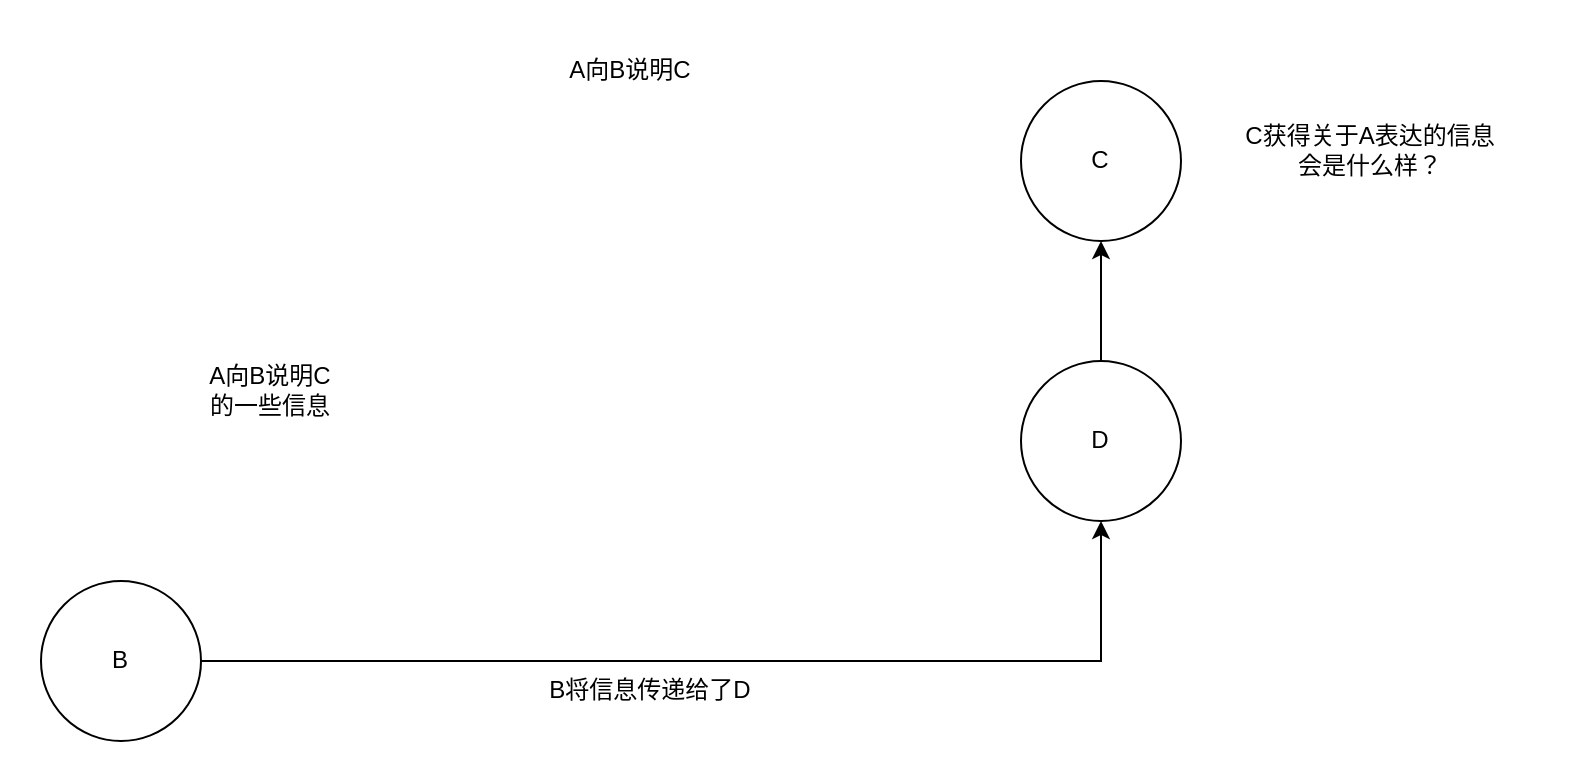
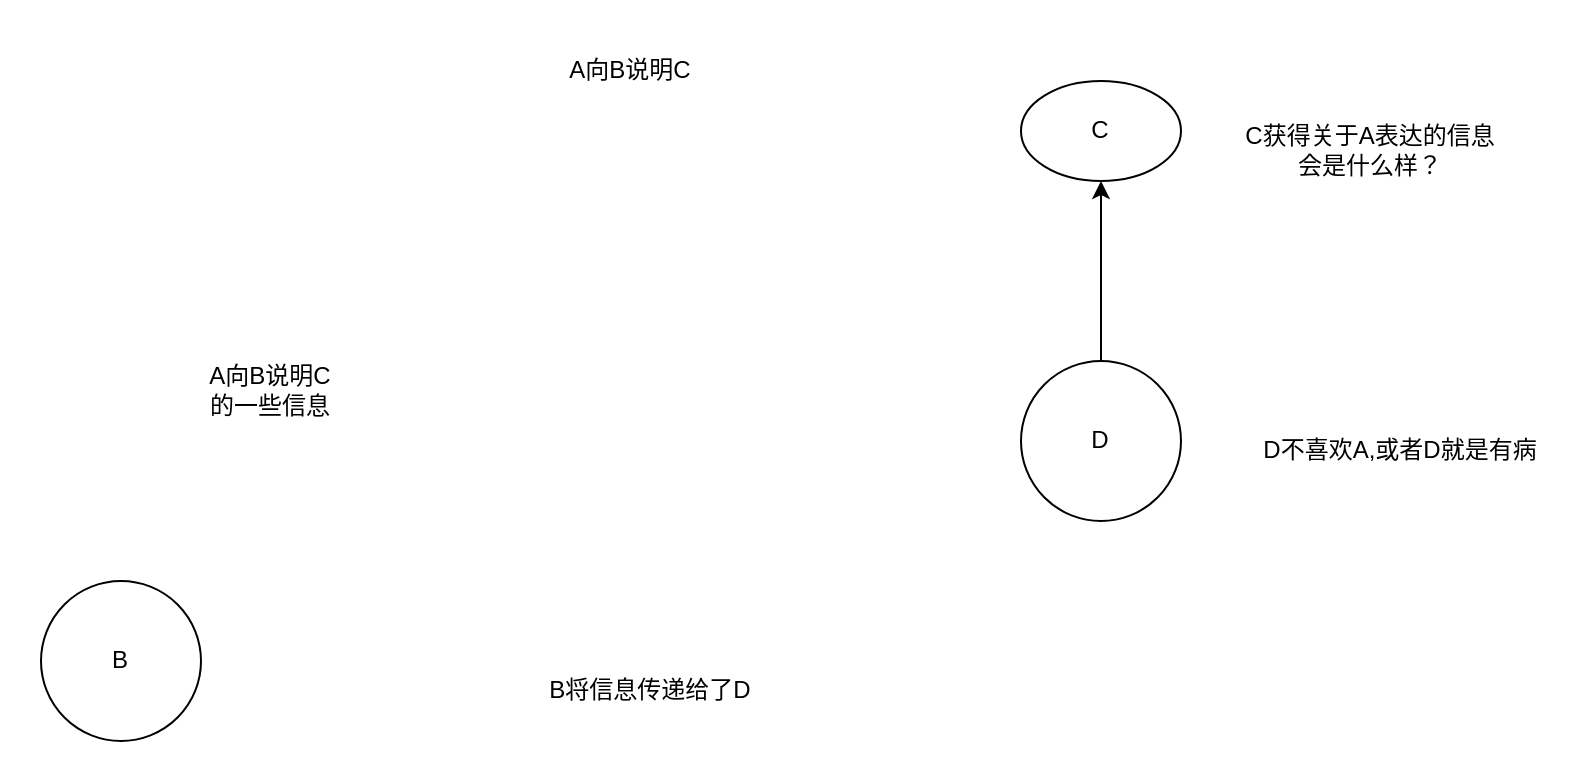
(1101, 161) -> (1101, 131)
none -> (1401, 451)
(714, 661) -> none
